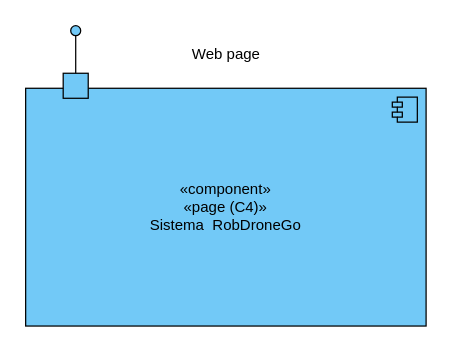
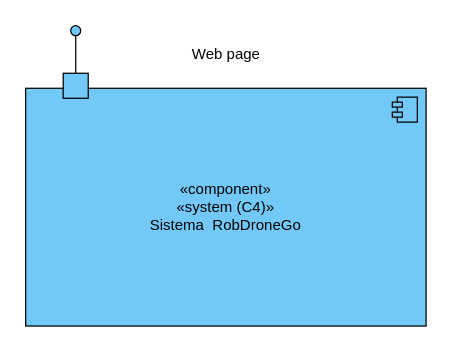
(226, 207) -> (226, 207)
